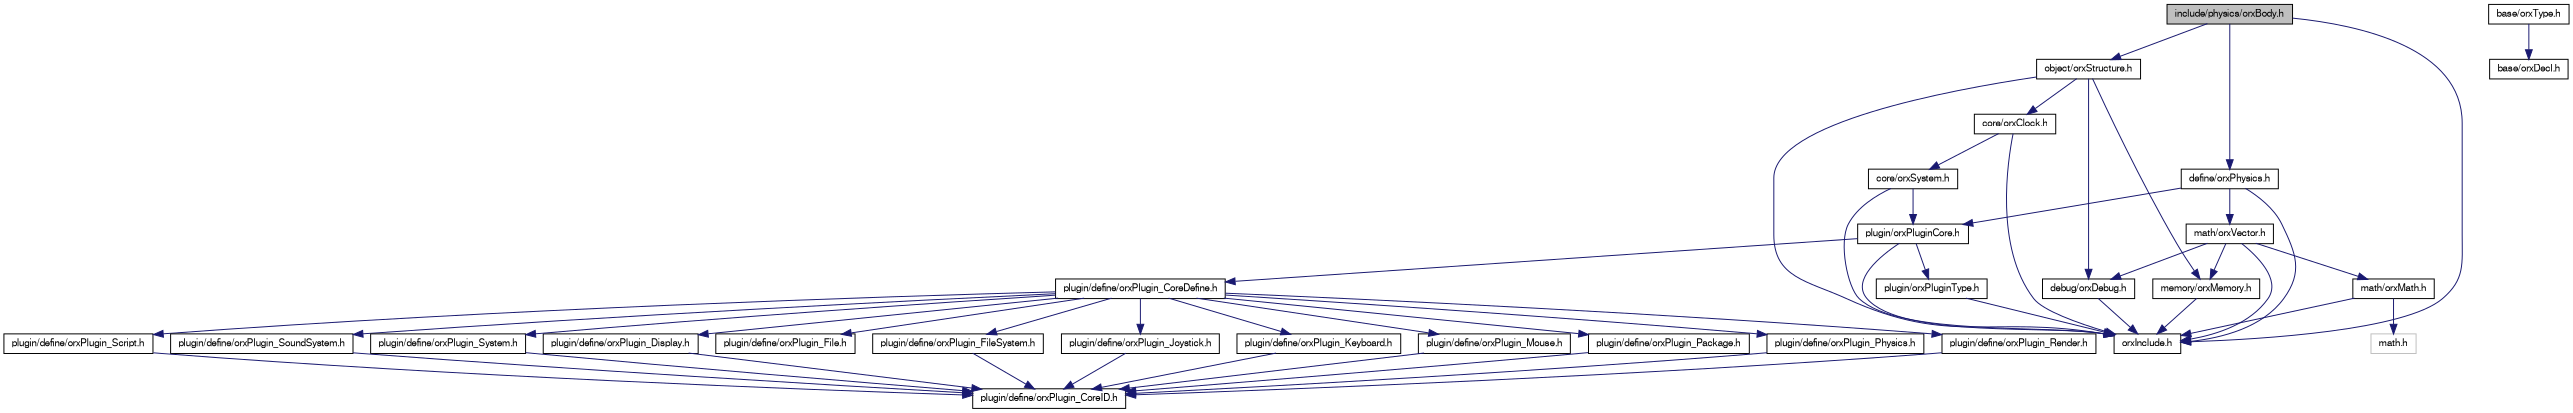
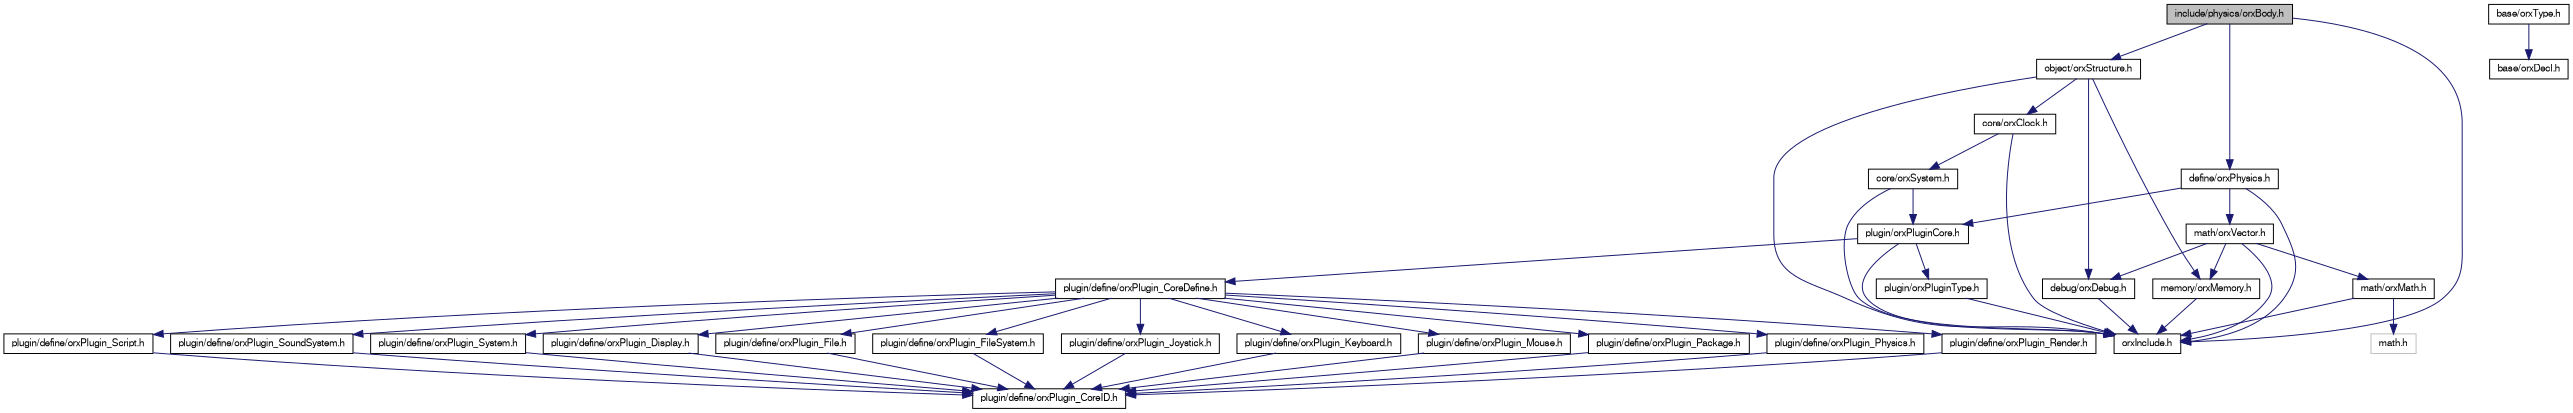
none -> (912, 370)
